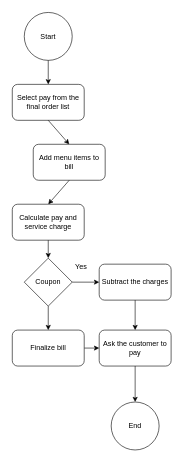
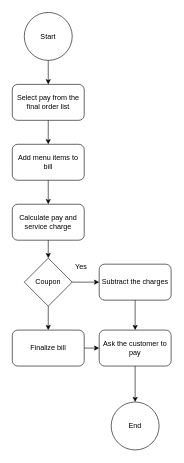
(69, 162) -> (48, 162)
